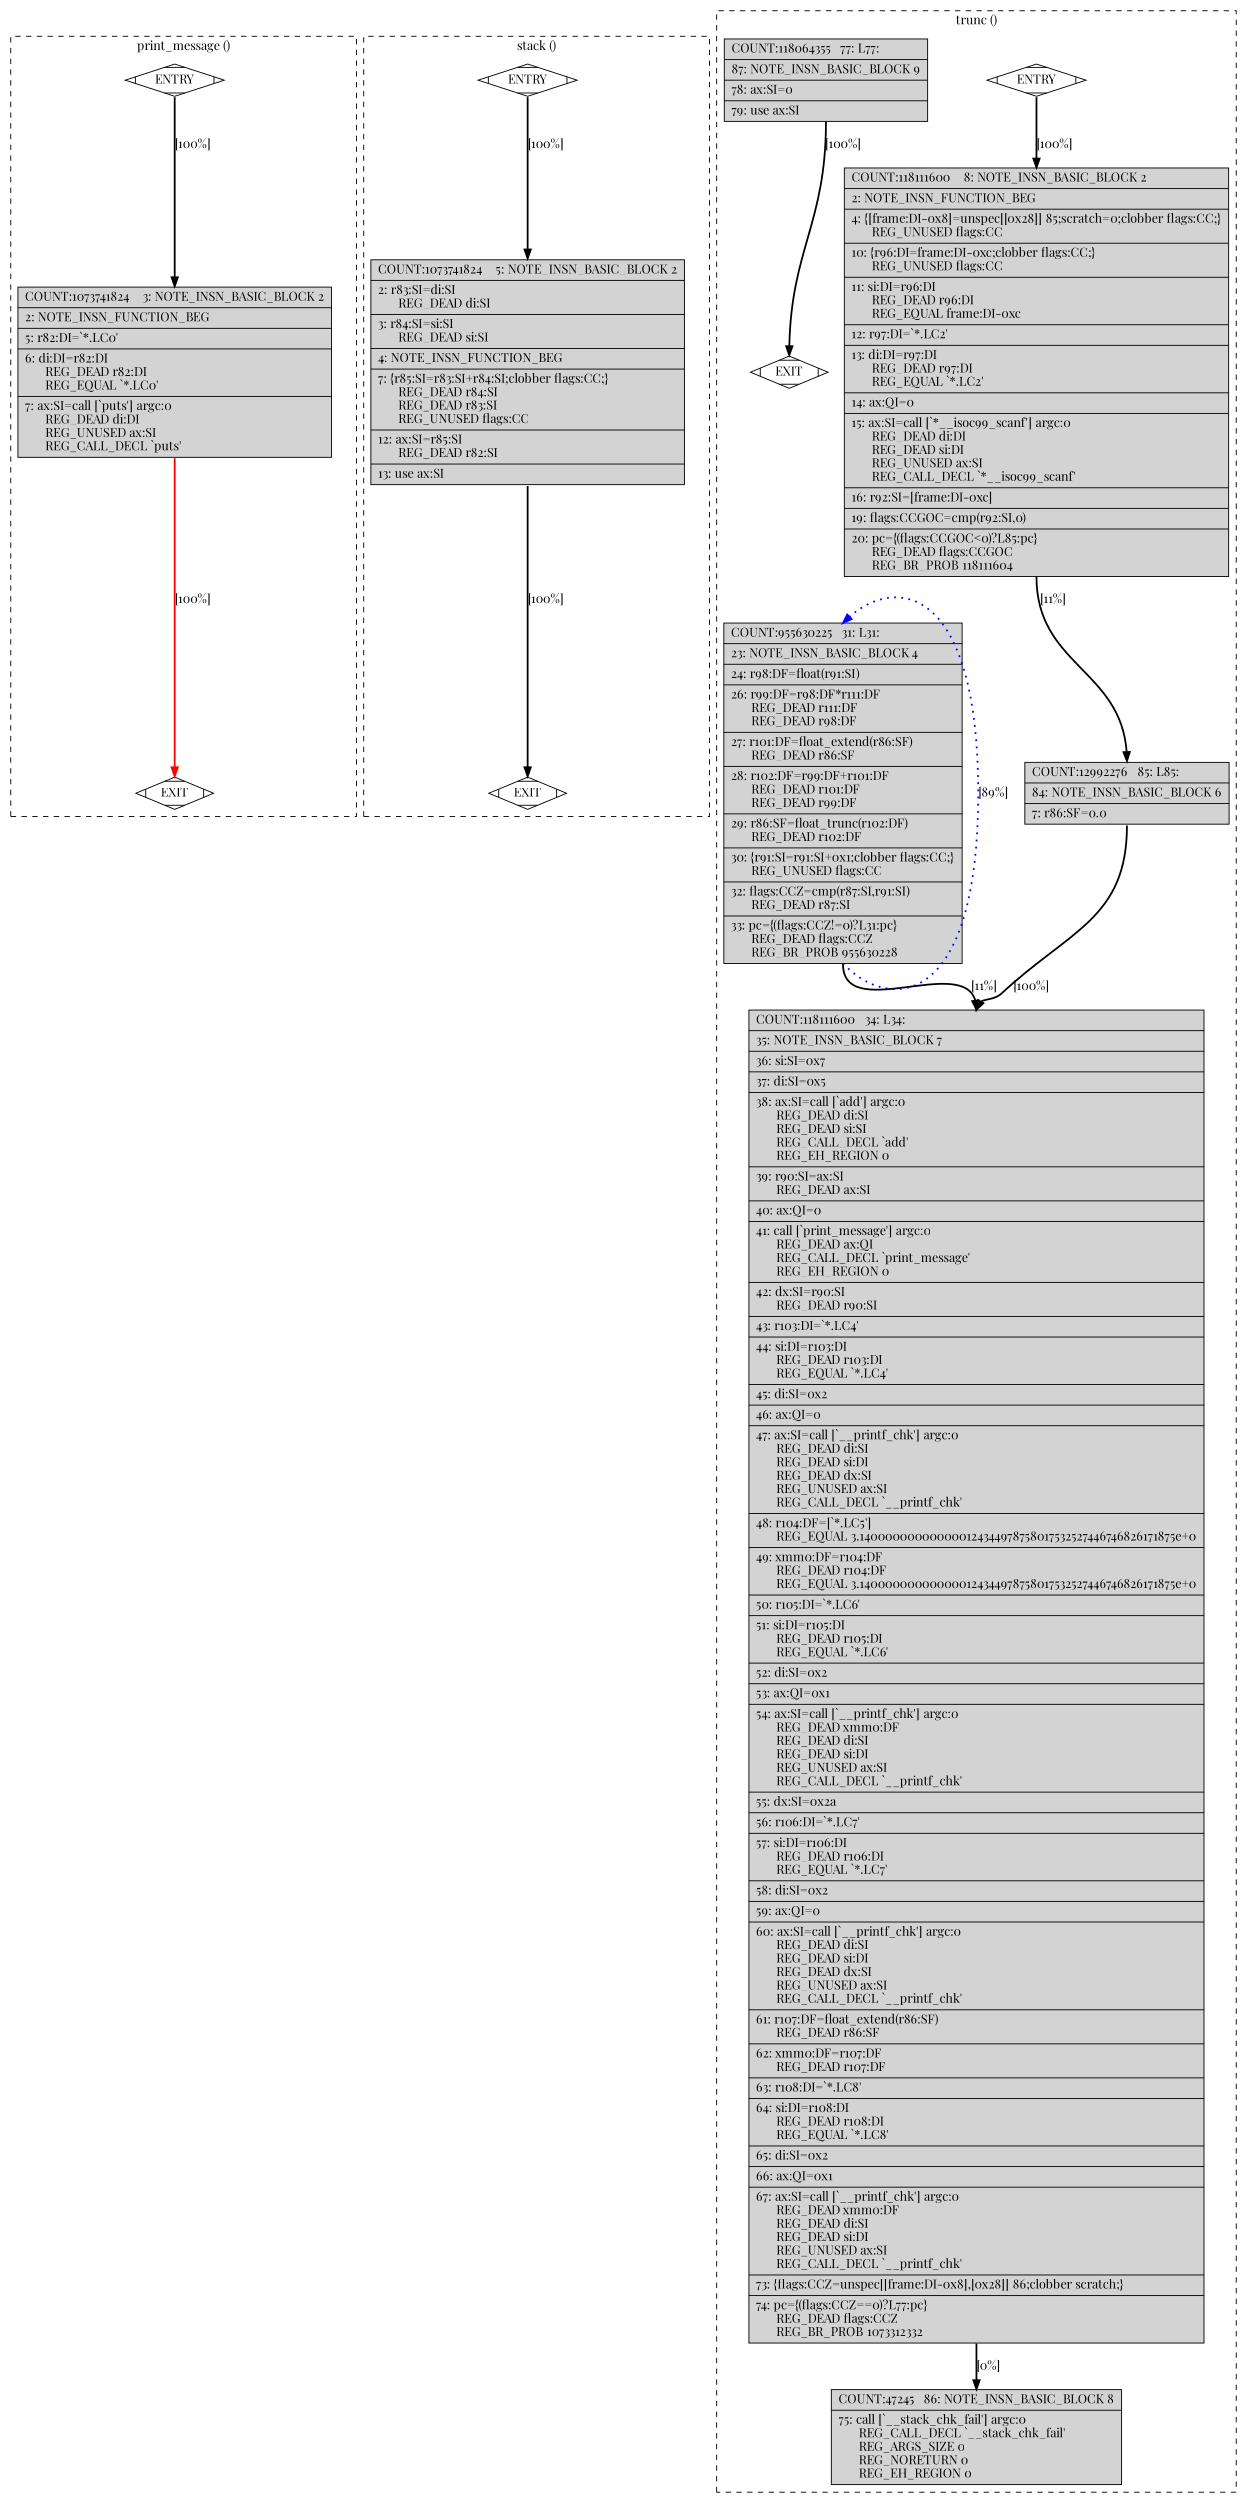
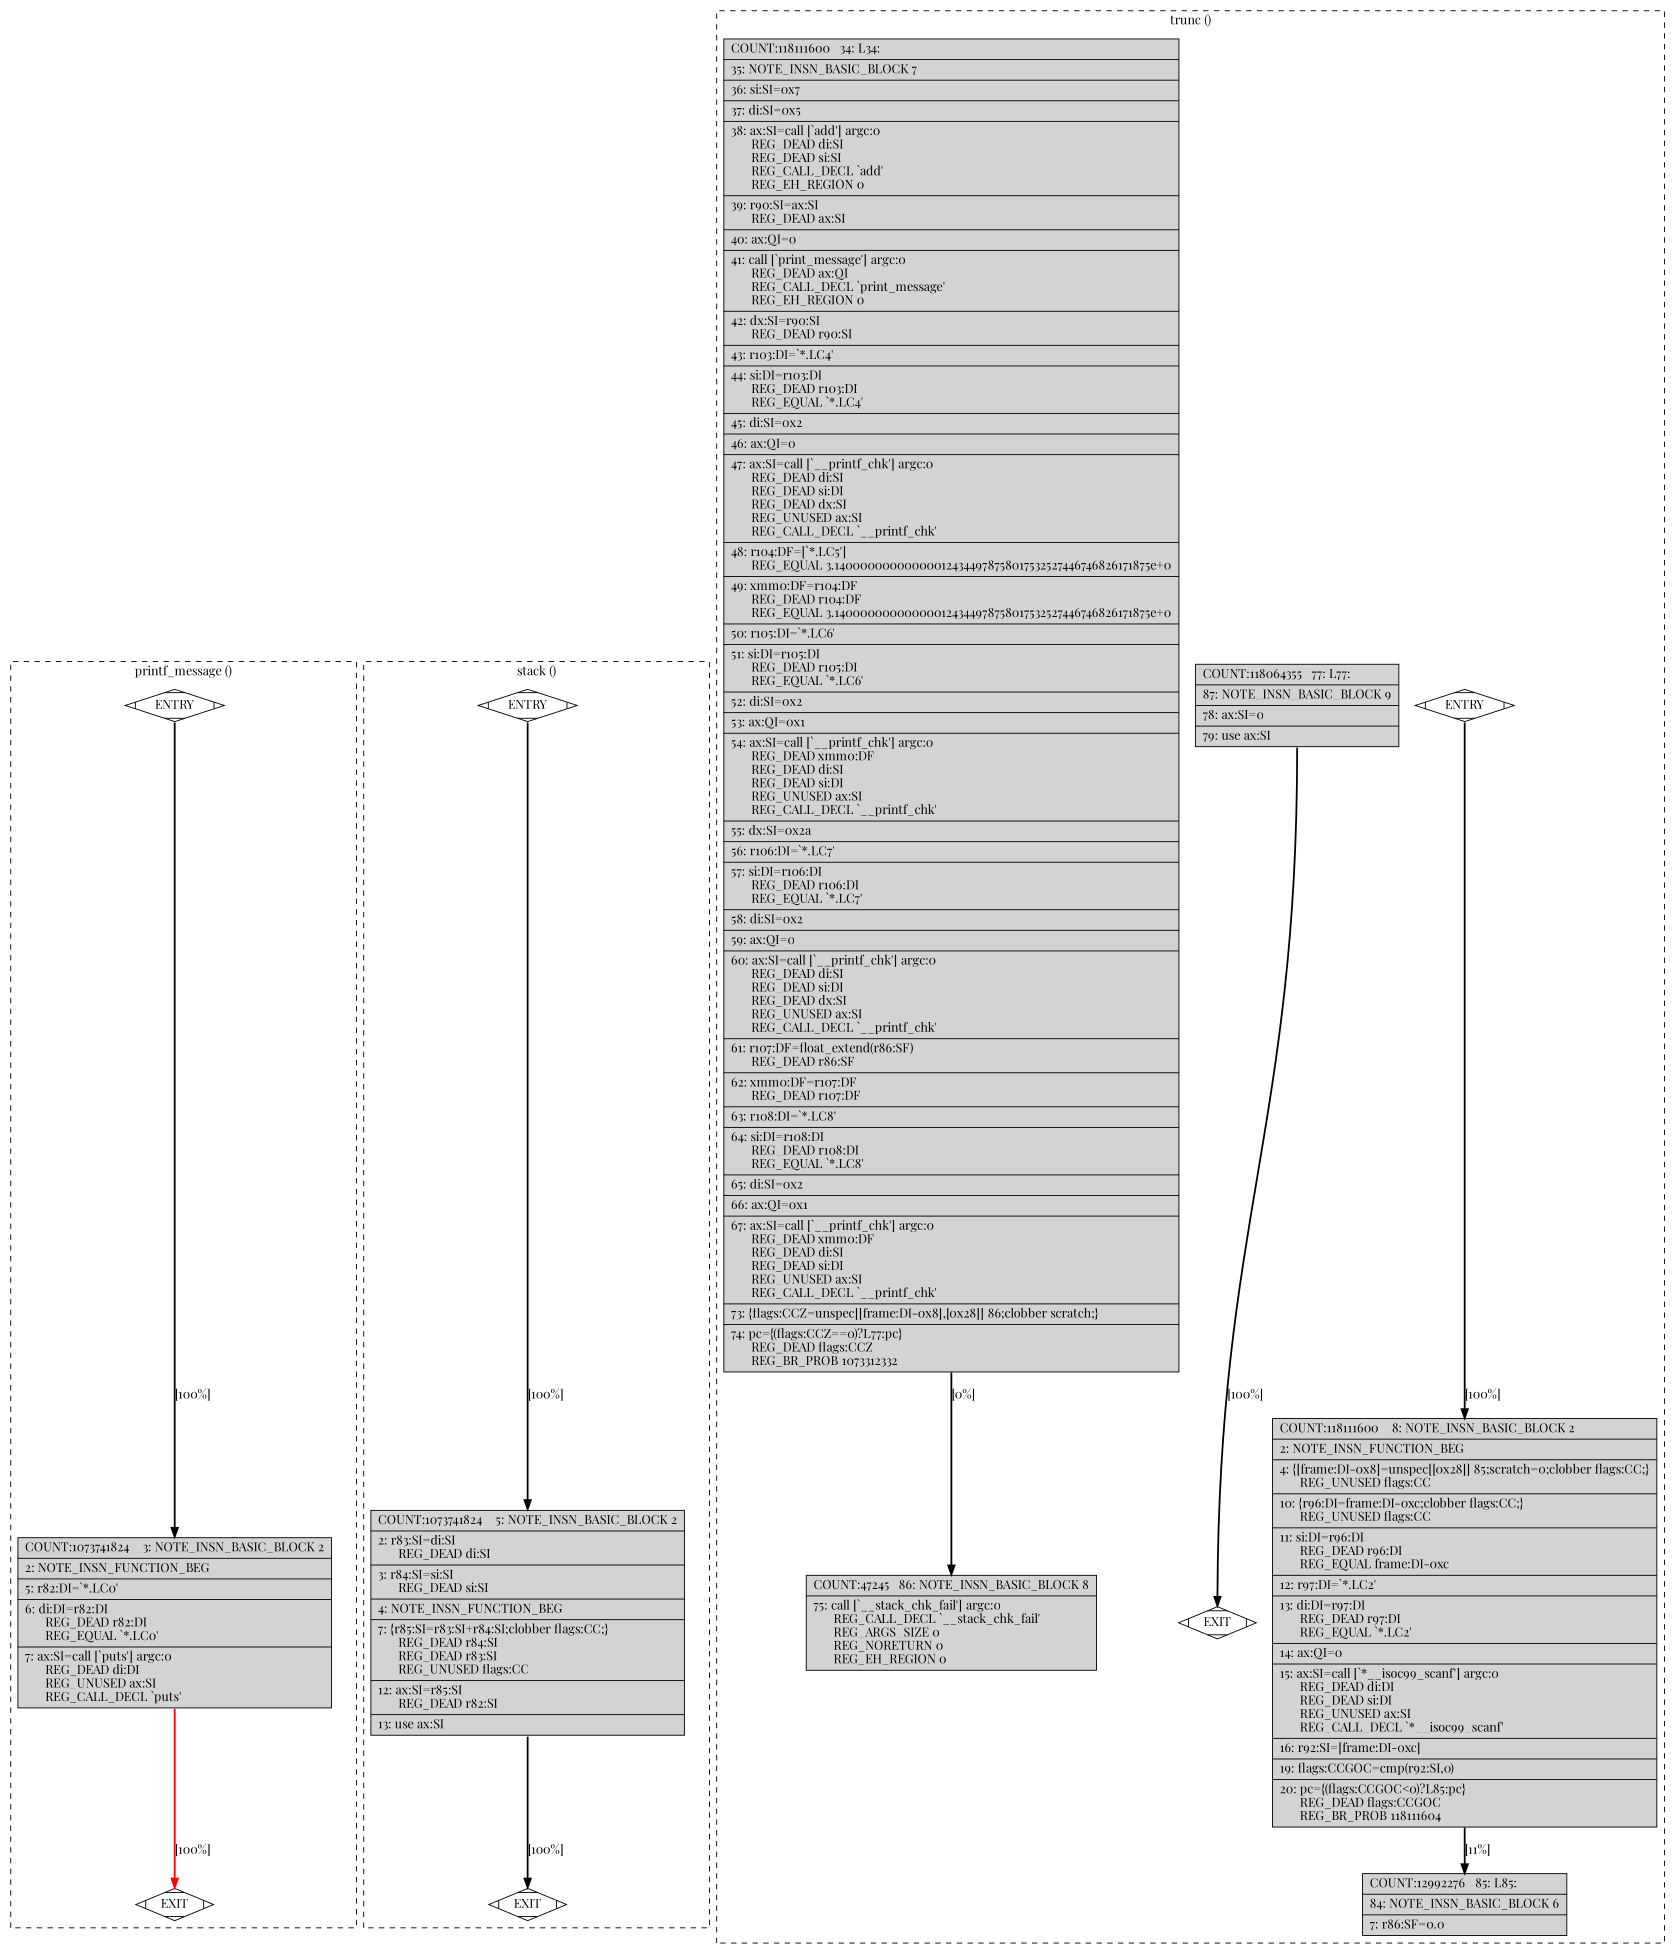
(184, 47) -> (184, 672)
(843, 793) -> none
(1078, 931) -> none
